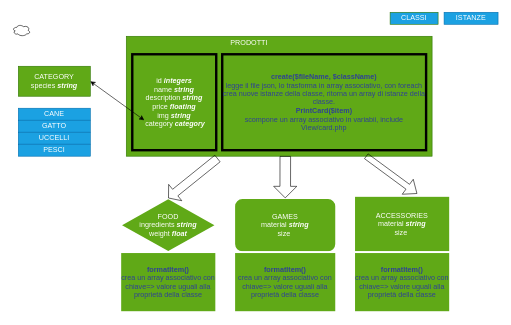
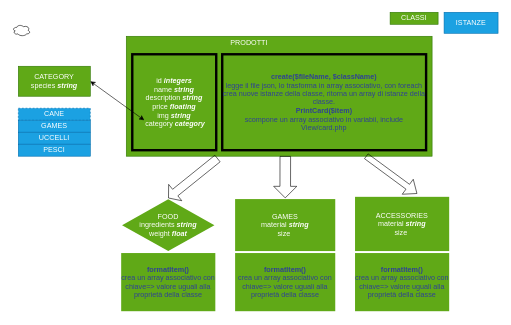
(414, 18) -> (414, 18)
(471, 18) -> (471, 23)
(54, 114) -> (54, 114)
(54, 126) -> (54, 126)
(285, 225) -> (285, 225)
